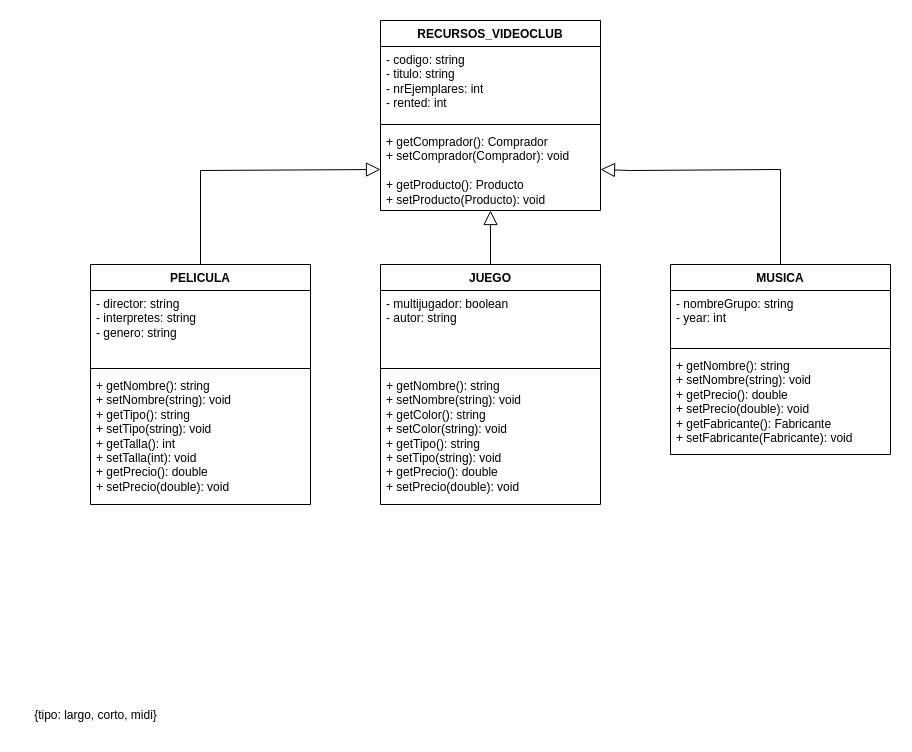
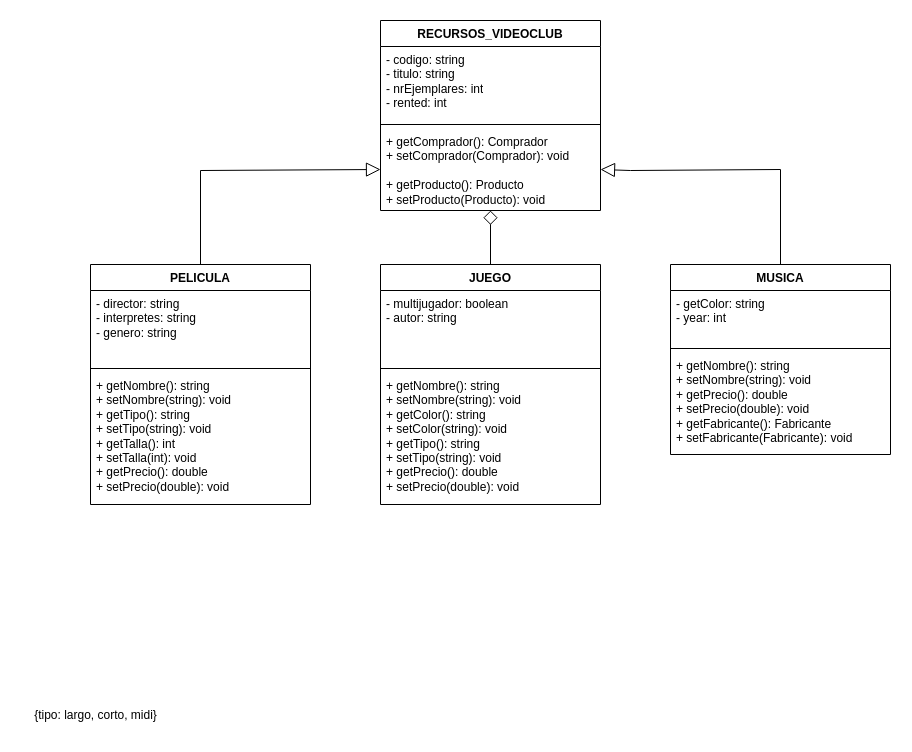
(491, 226) -> (491, 225)
(741, 312) -> (729, 312)
